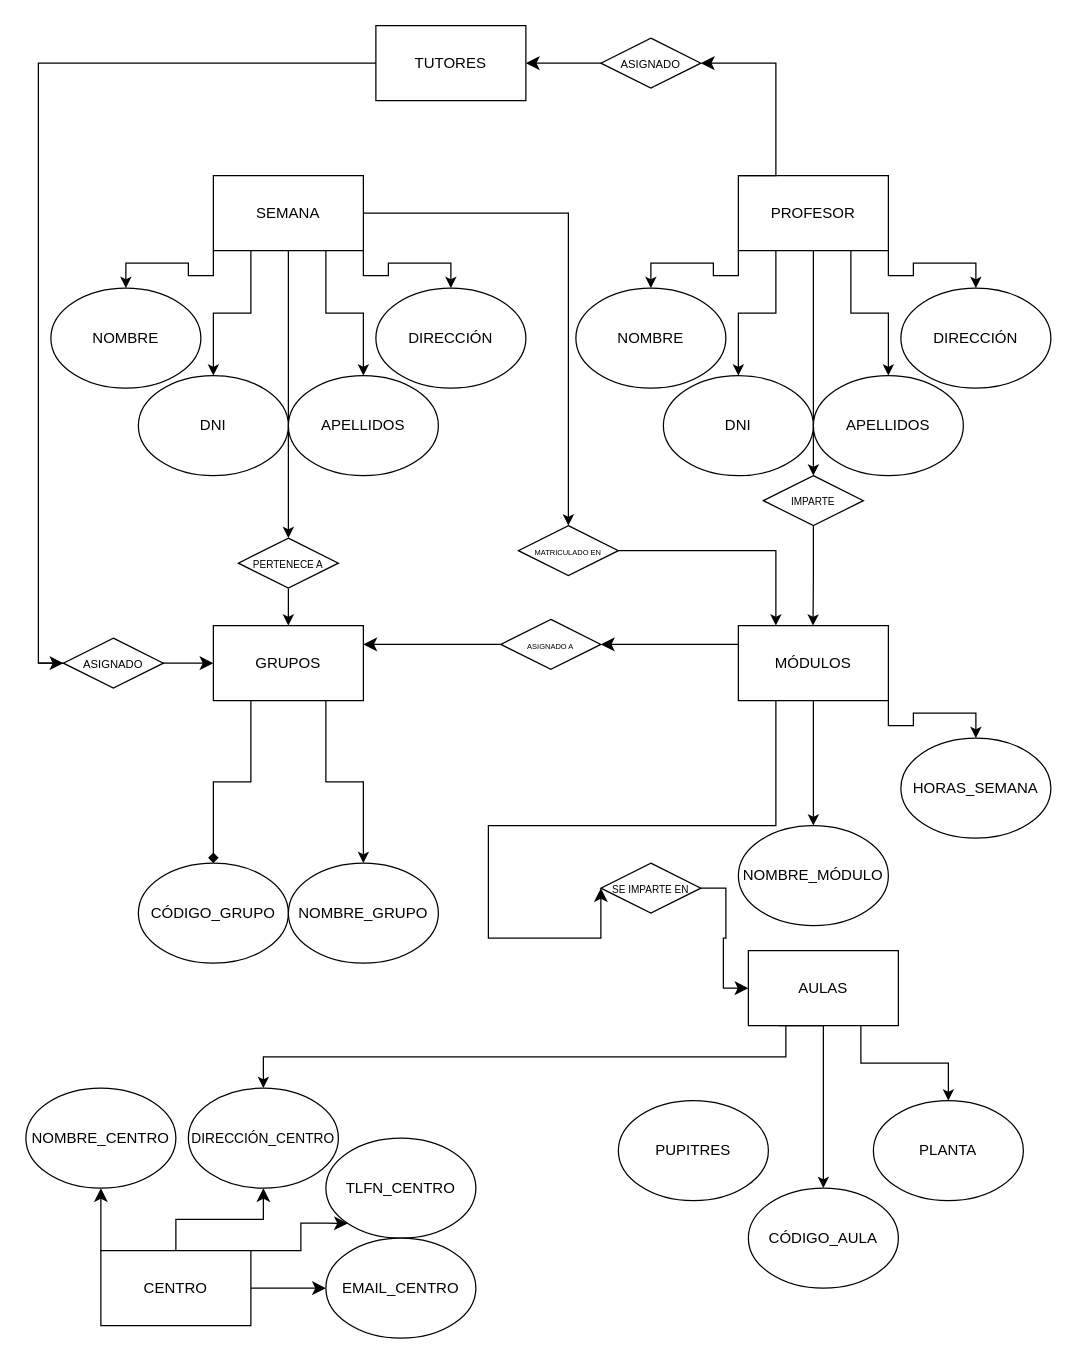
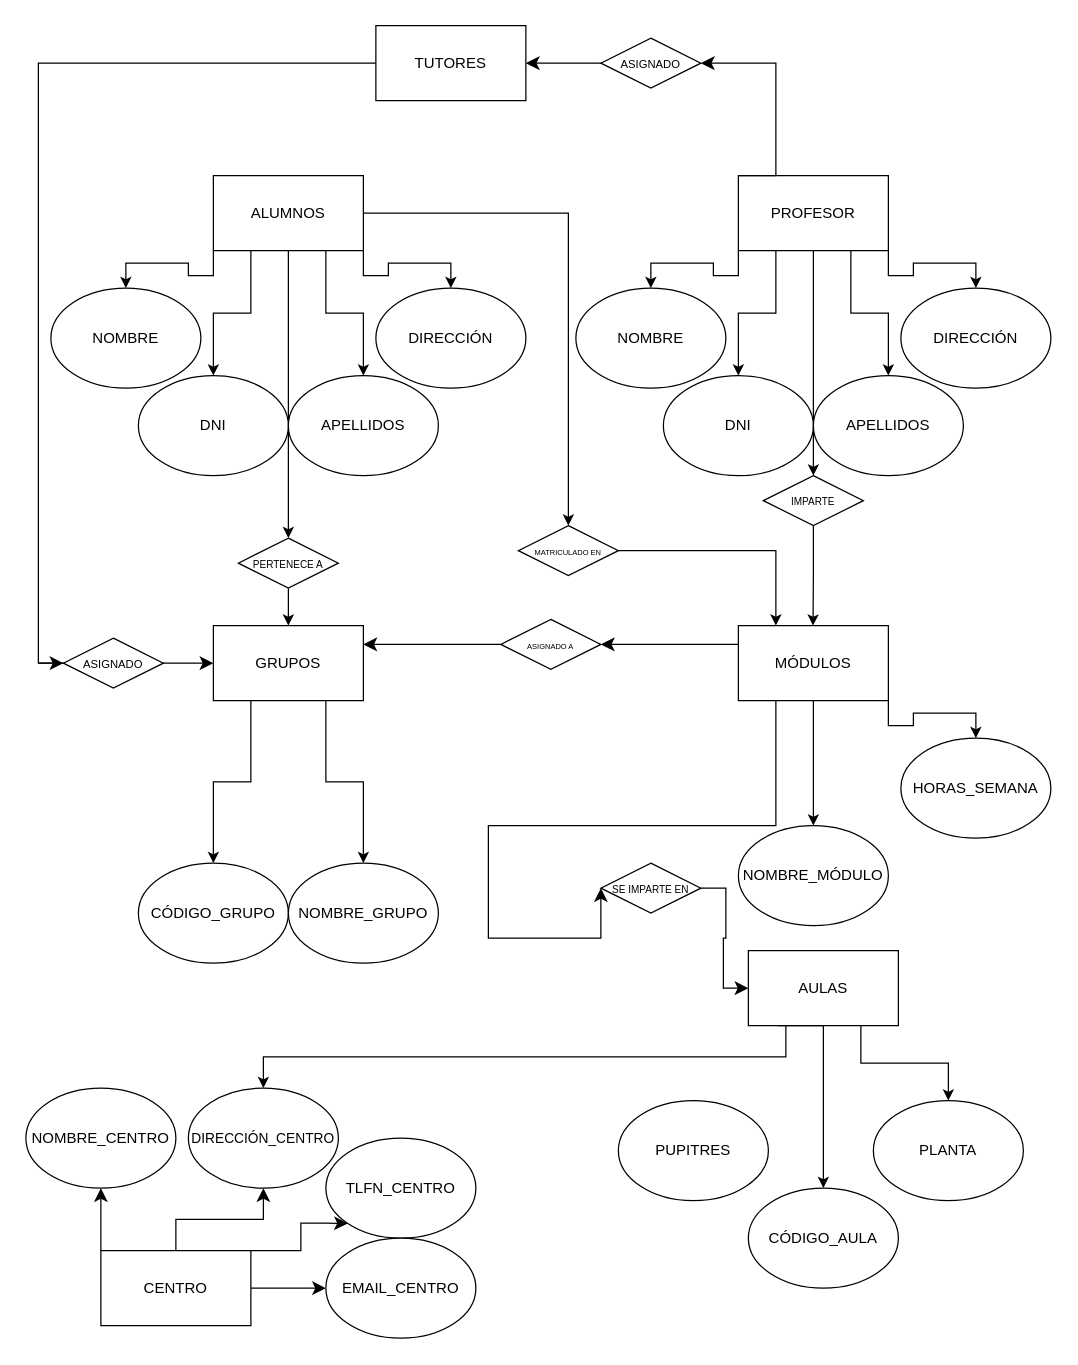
(288, 213) -> (288, 213)
(213, 852) -> (213, 853)
